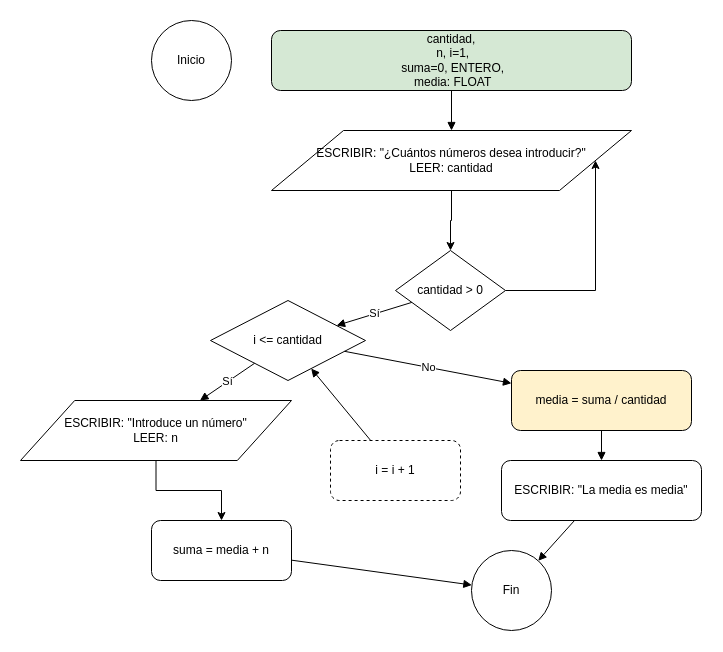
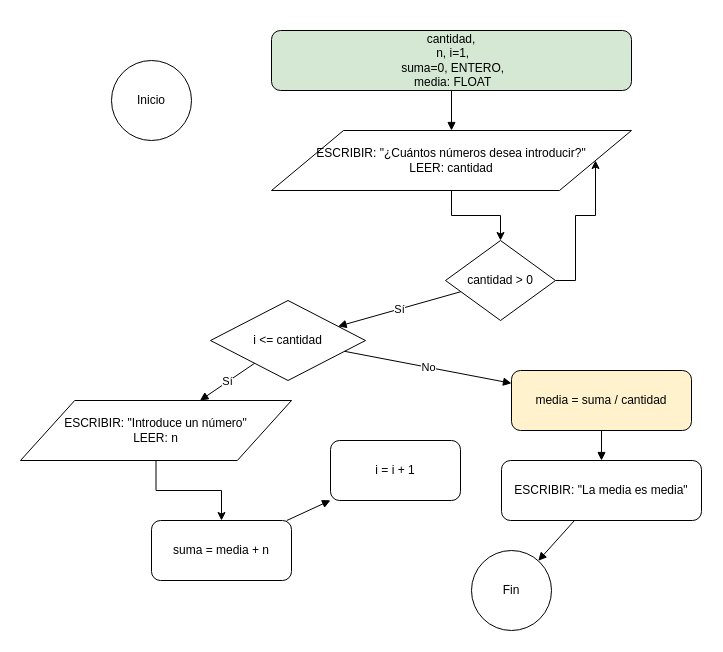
(192, 61) -> (152, 101)
(451, 291) -> (501, 281)
(344, 408) -> none
(396, 471) -> (396, 471)
(377, 572) -> (305, 512)
